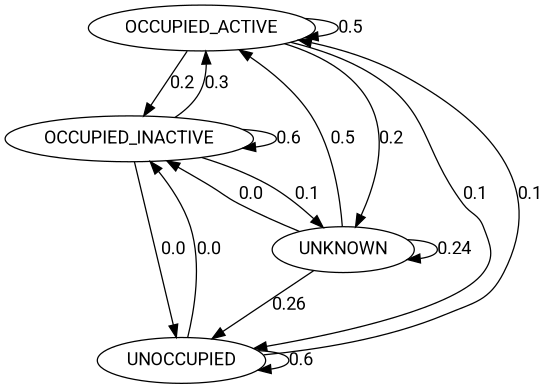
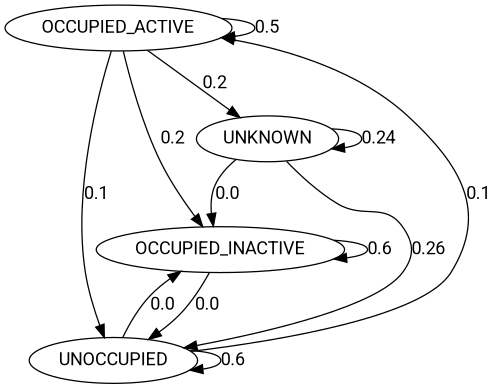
(198, 95) -> none
(319, 129) -> none
(262, 181) -> none
